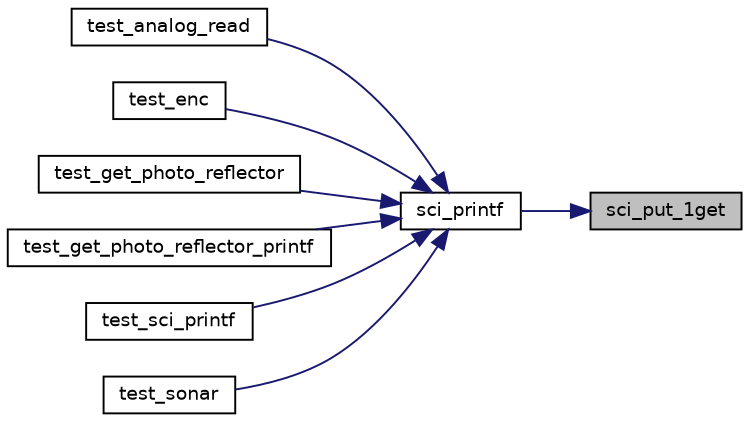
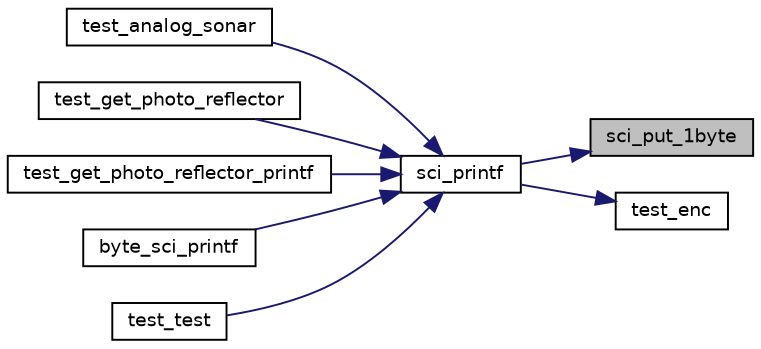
(169, 27) -> (169, 27)
(325, 135) -> (559, 191)
(666, 211) -> (672, 137)
(169, 321) -> (169, 248)
(169, 395) -> (169, 321)
